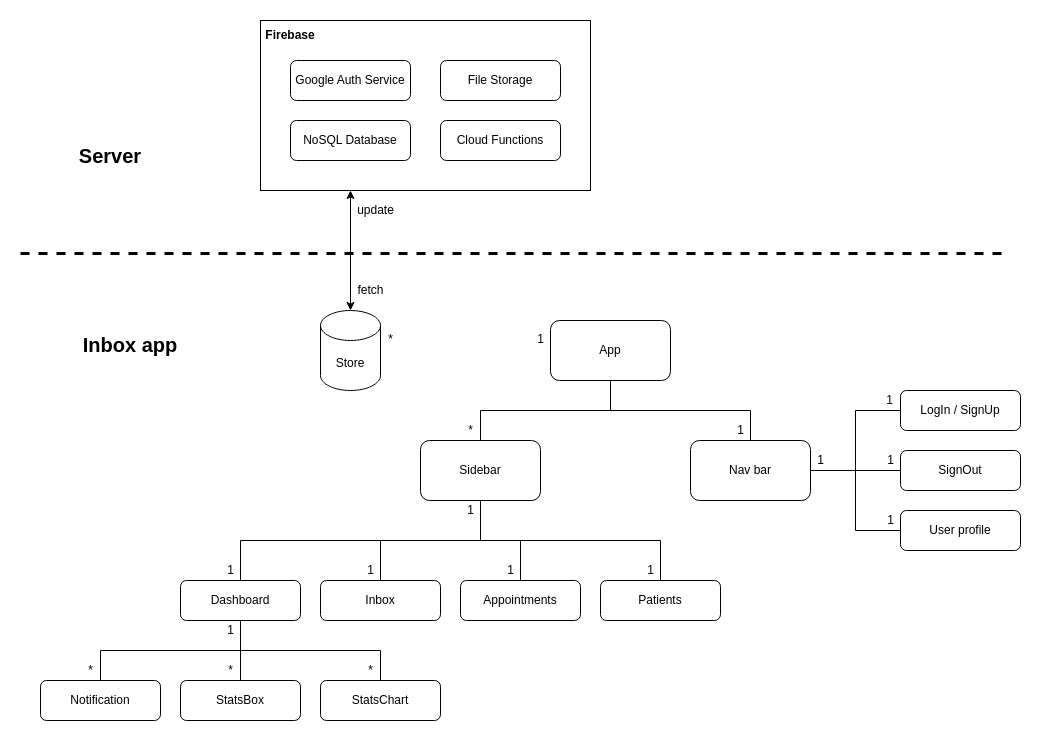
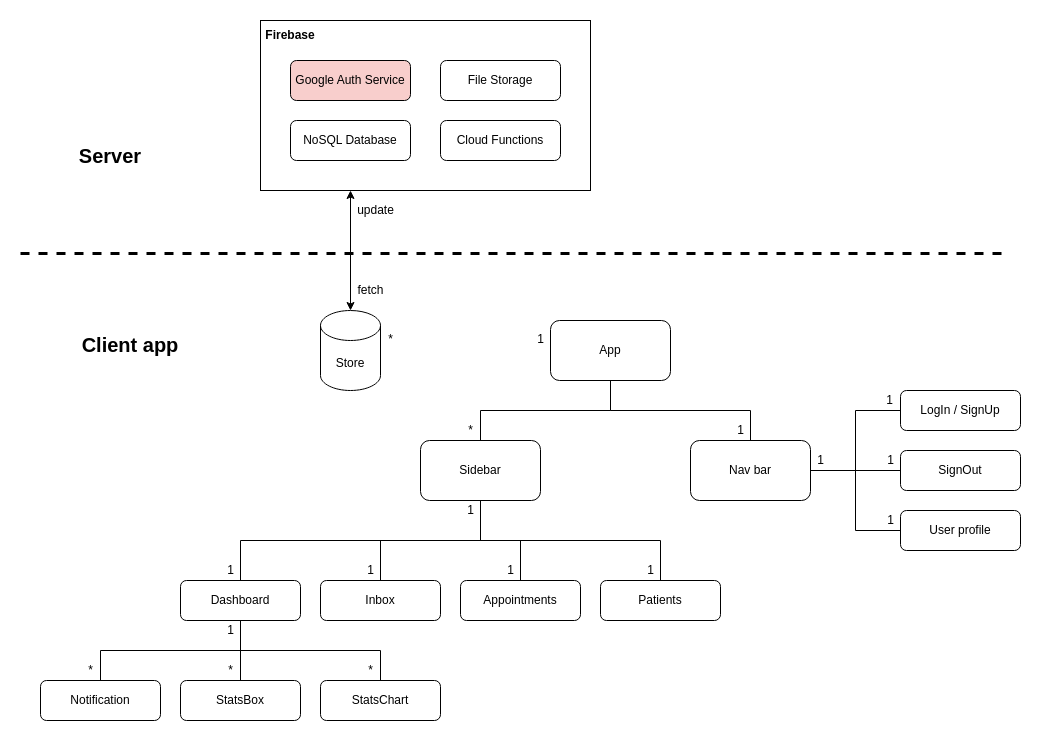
(351, 81) -> (351, 81)
(131, 345) -> (131, 345)
